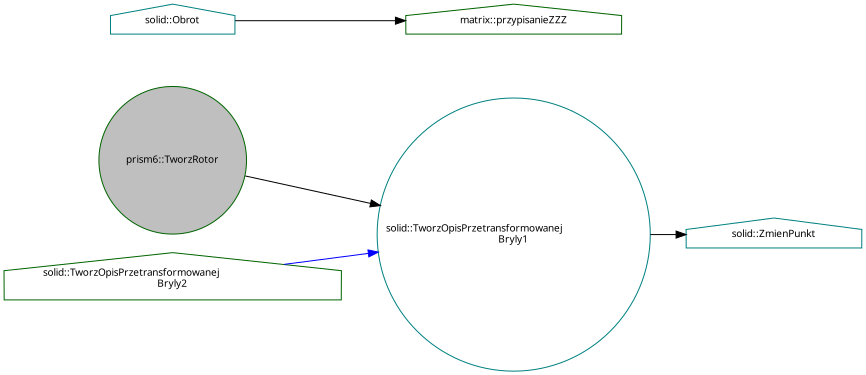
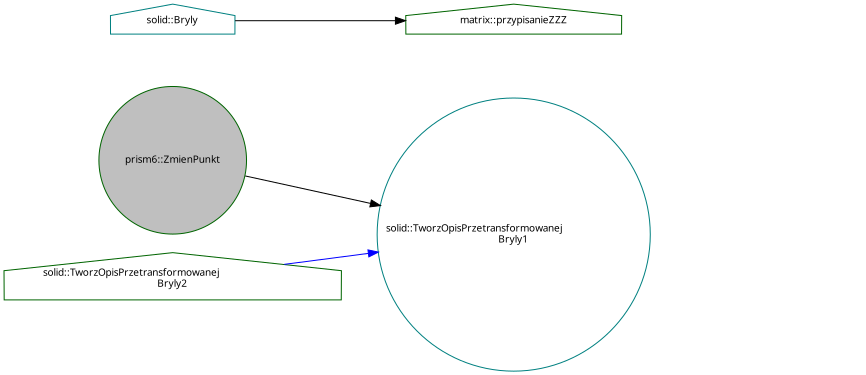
(173, 21) -> (173, 21)
(173, 160) -> (173, 160)
(774, 235) -> none
